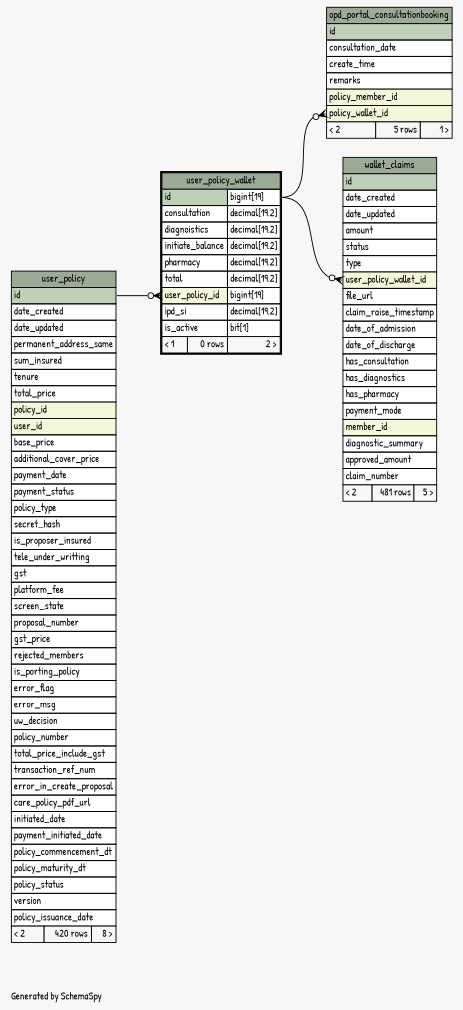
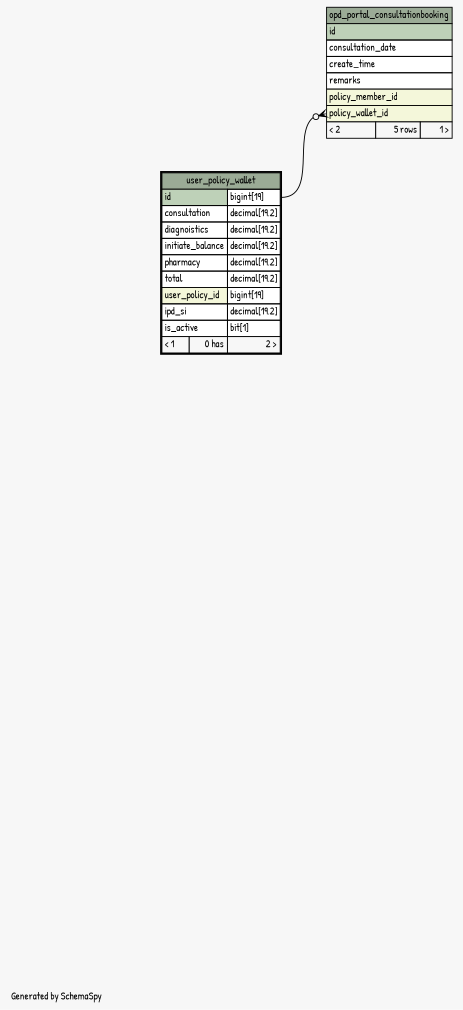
(389, 329) -> none
(212, 344) -> (215, 344)
(63, 607) -> none
